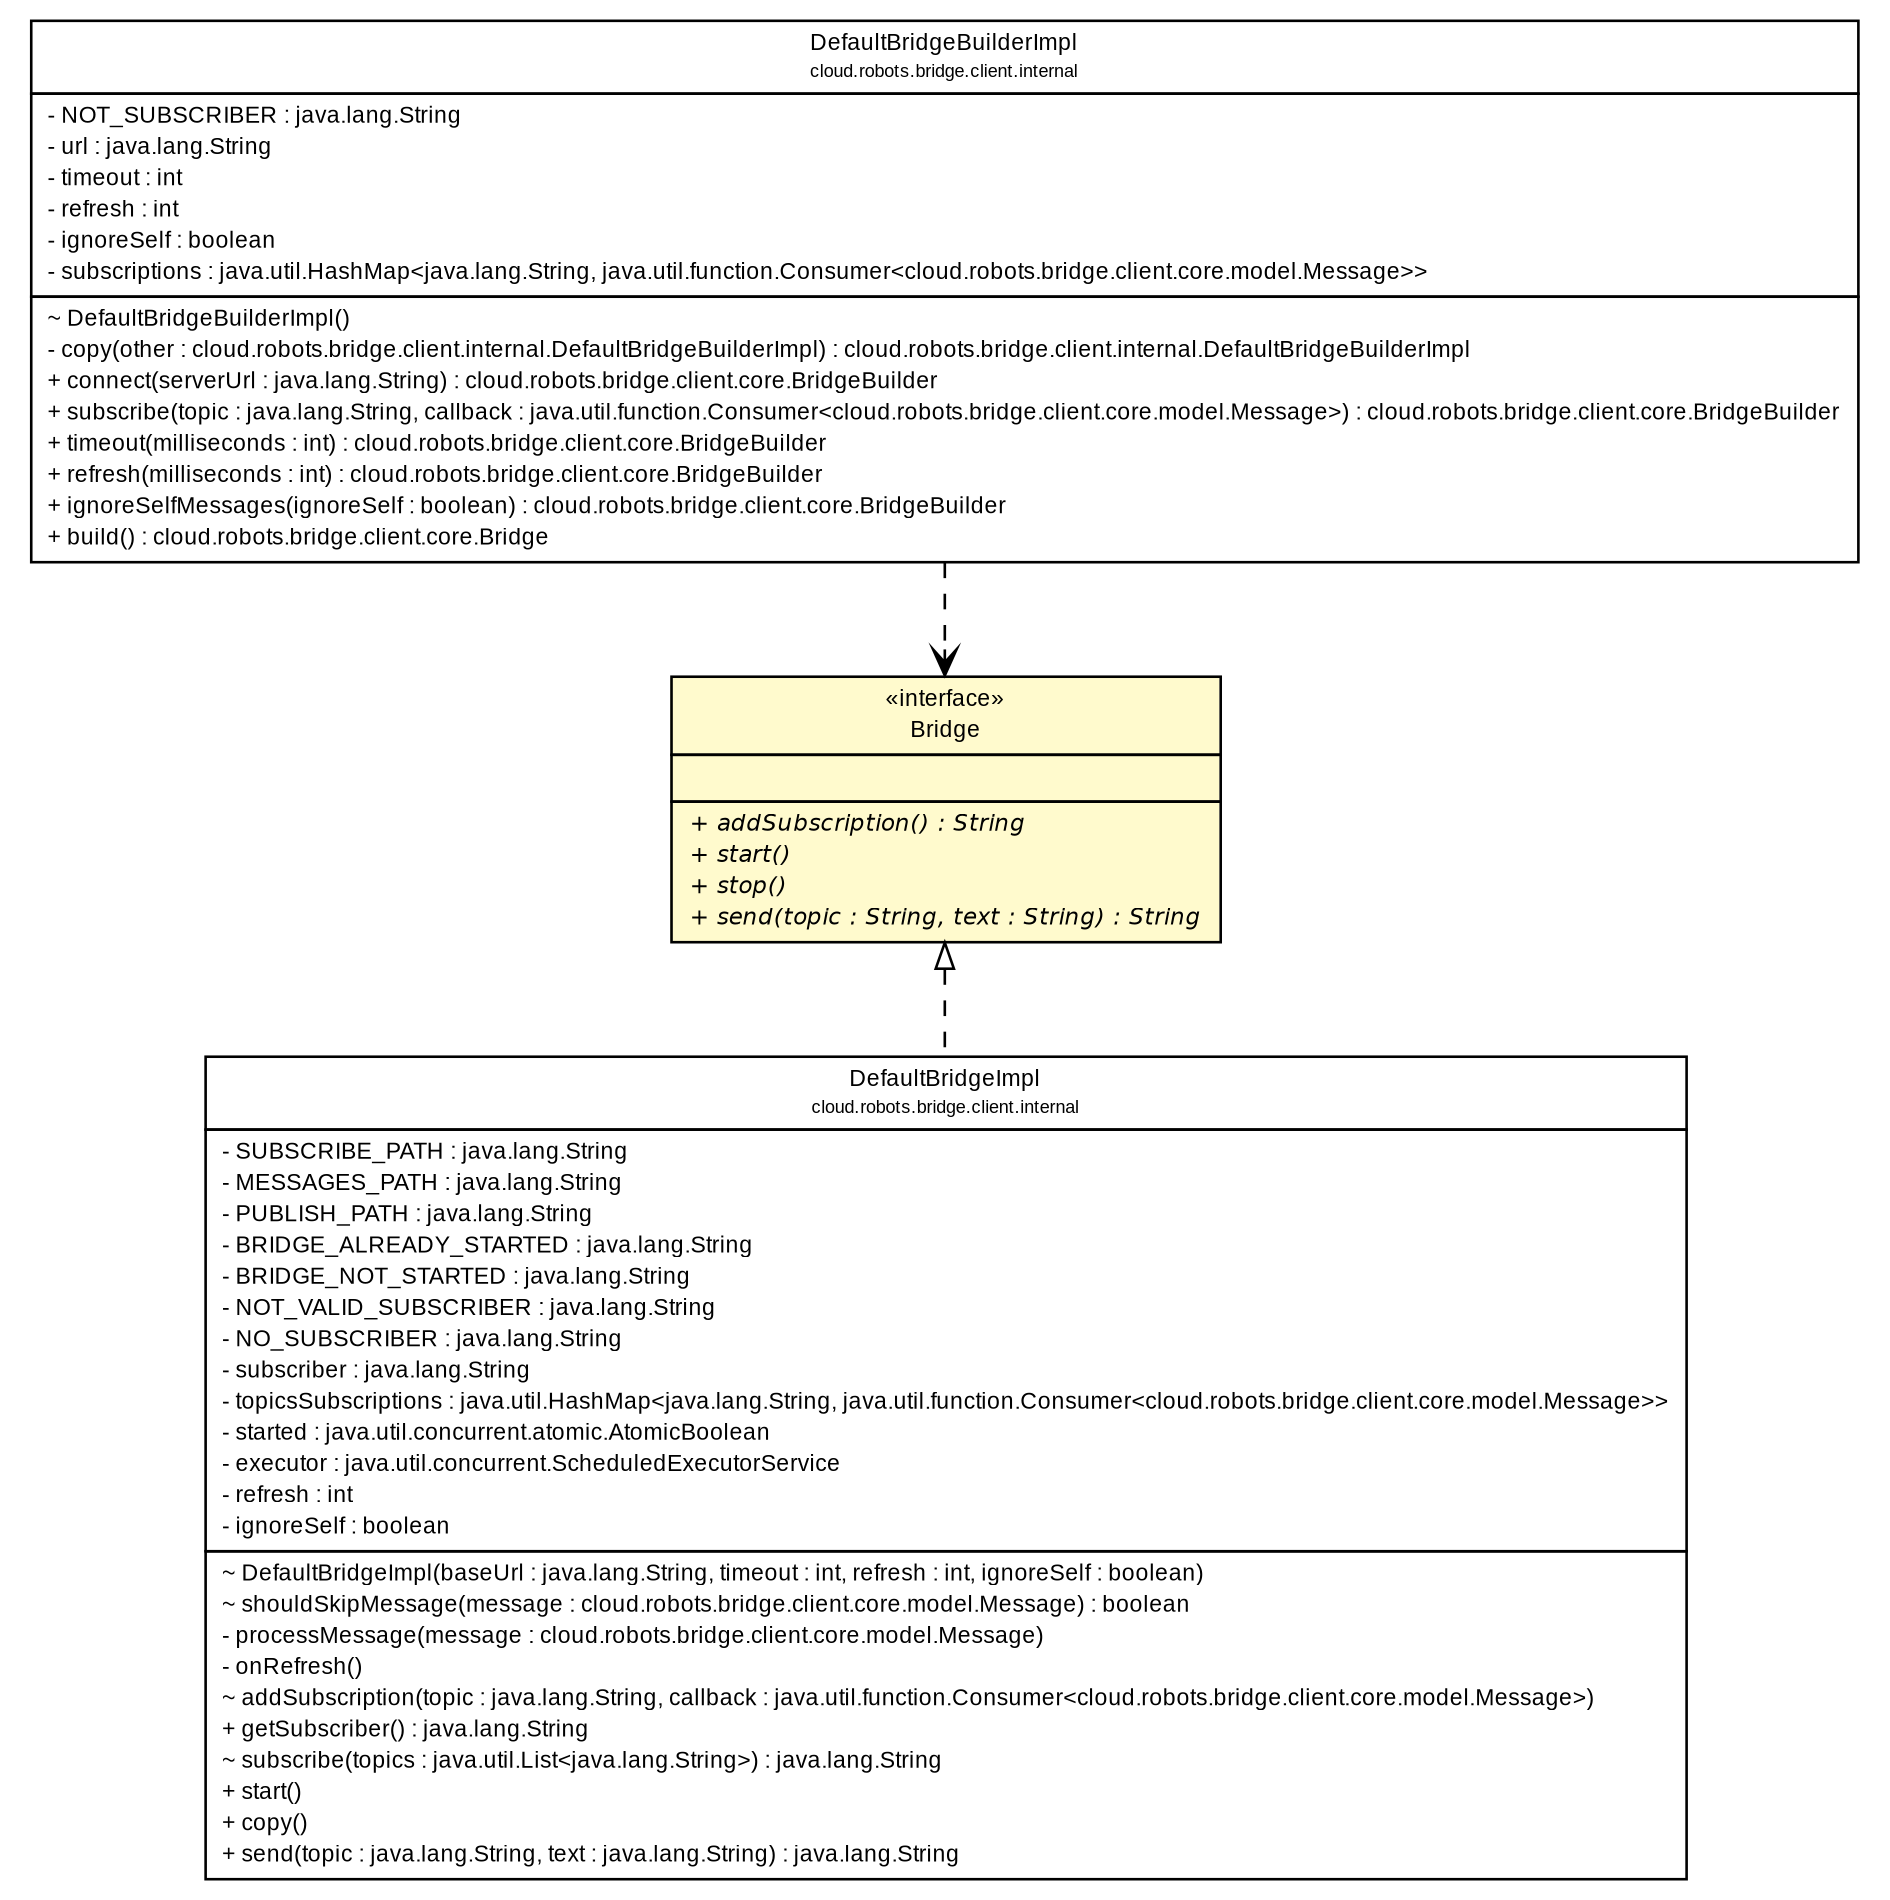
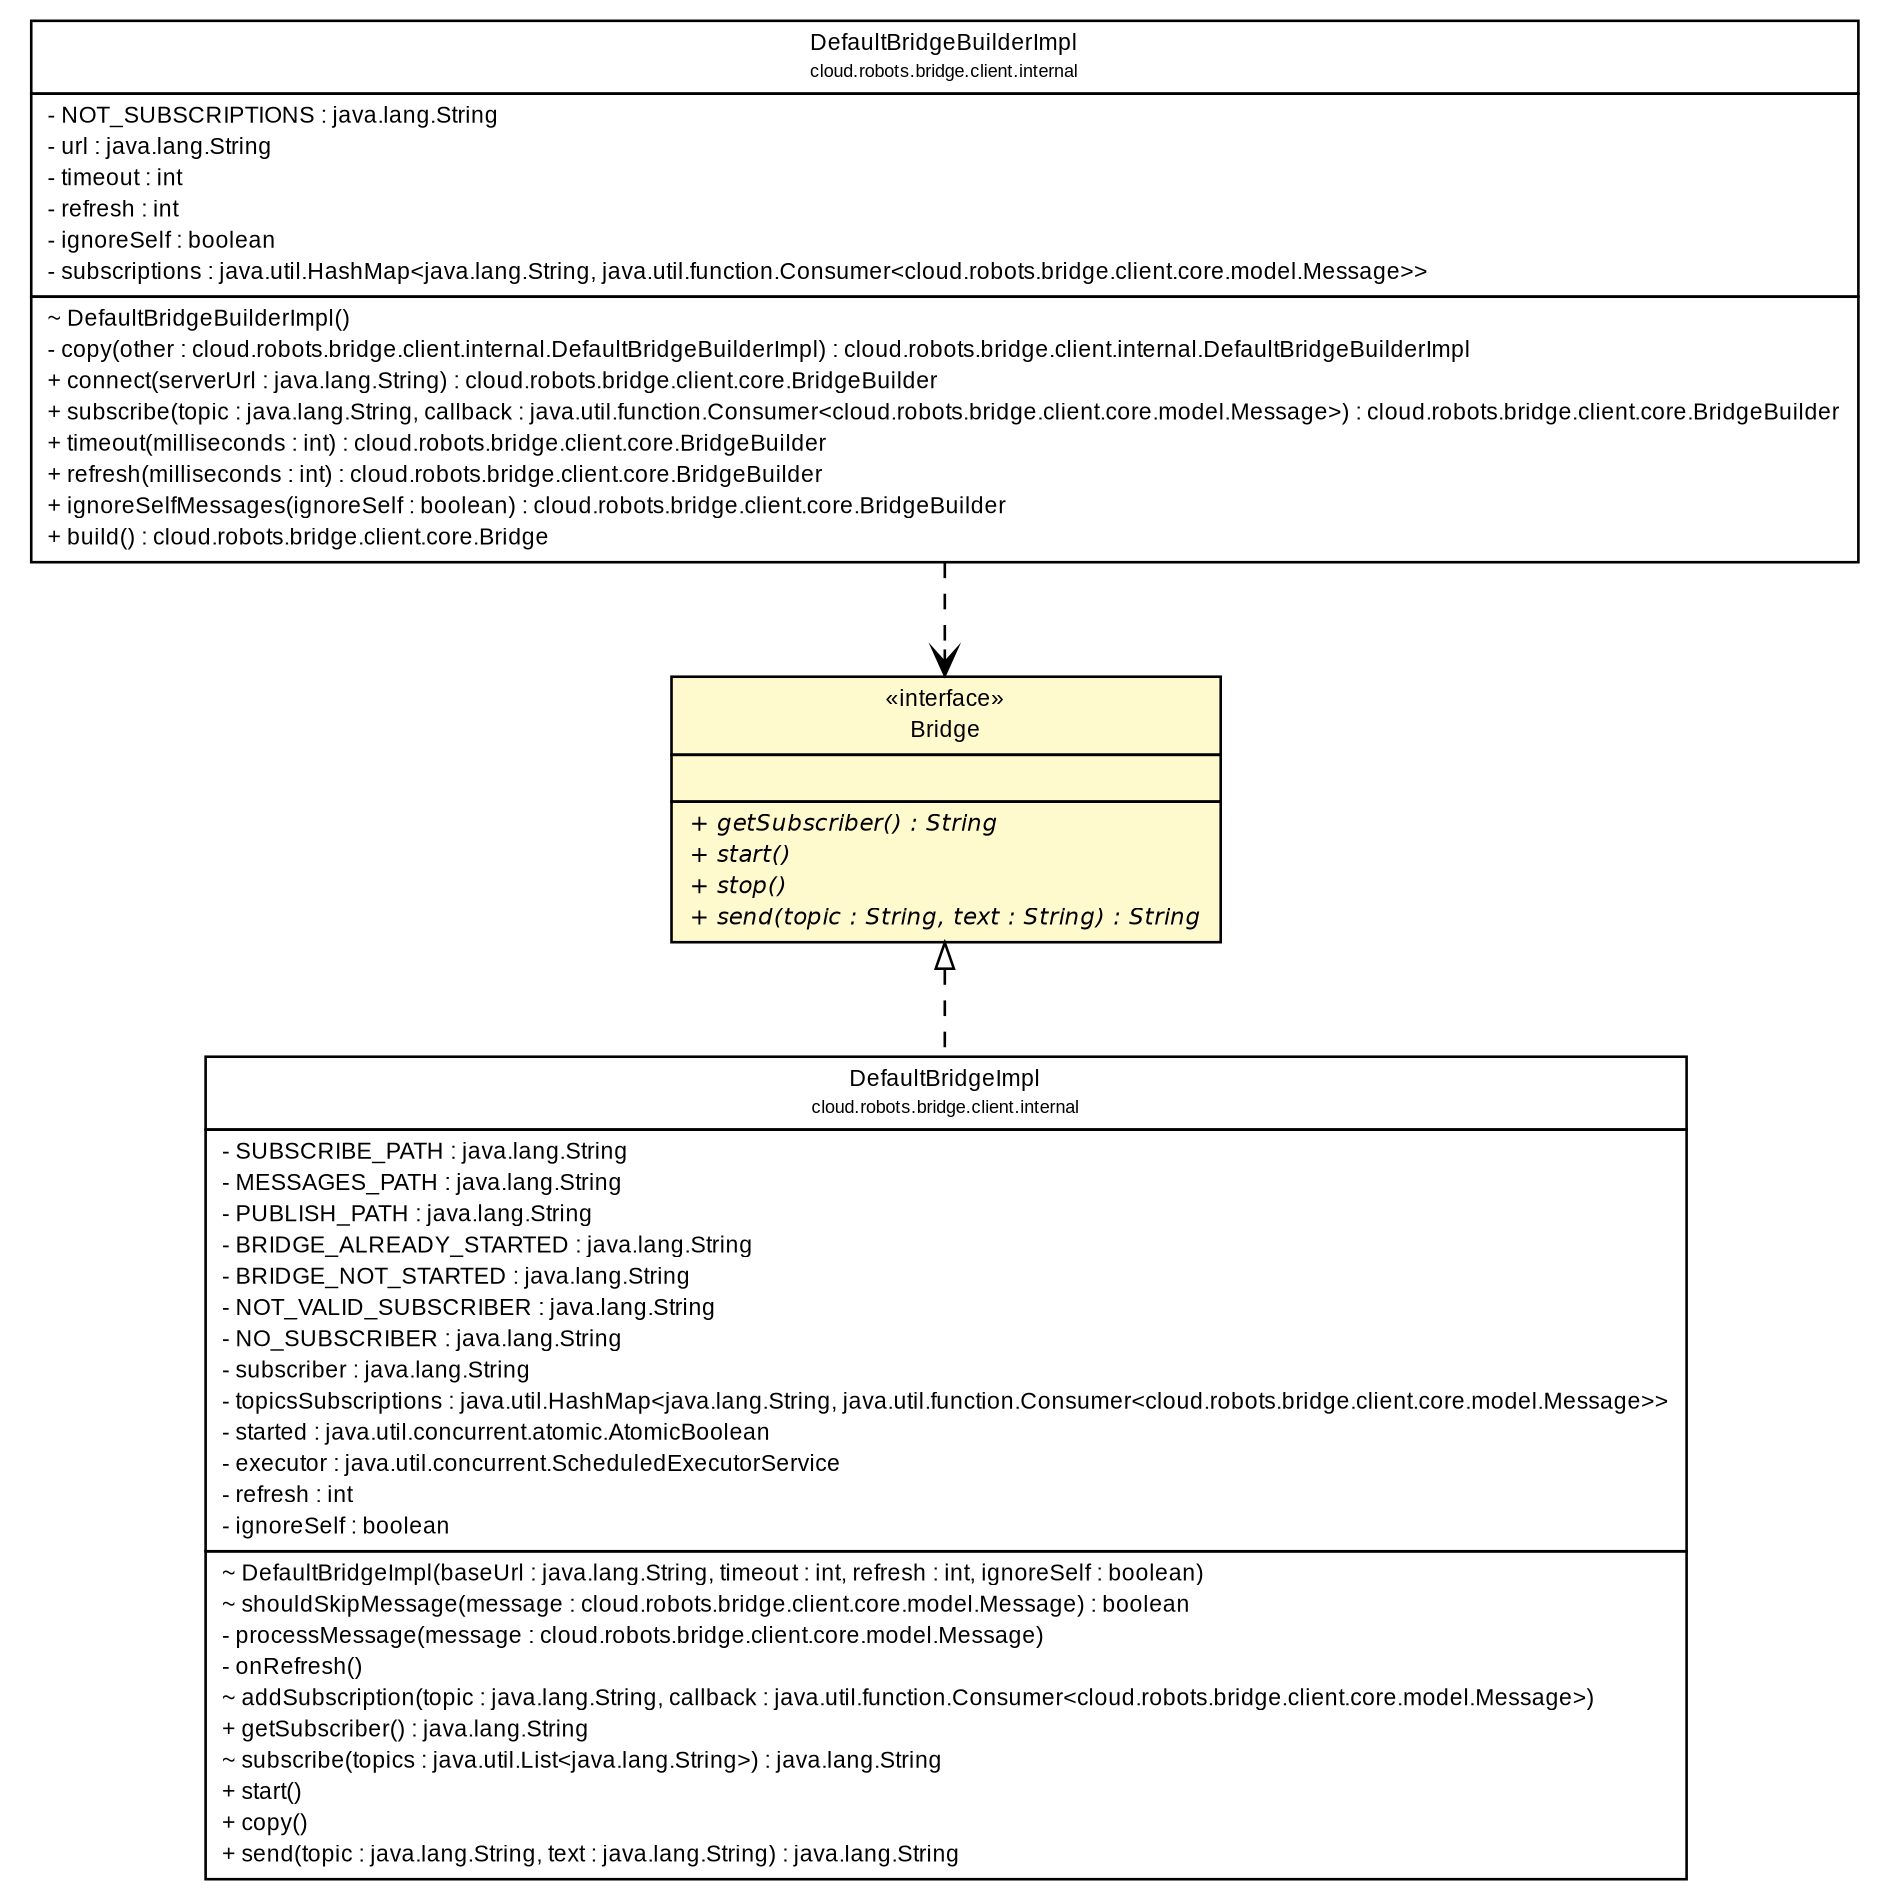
(255, 116) -> (273, 116)
(859, 824) -> (845, 824)
